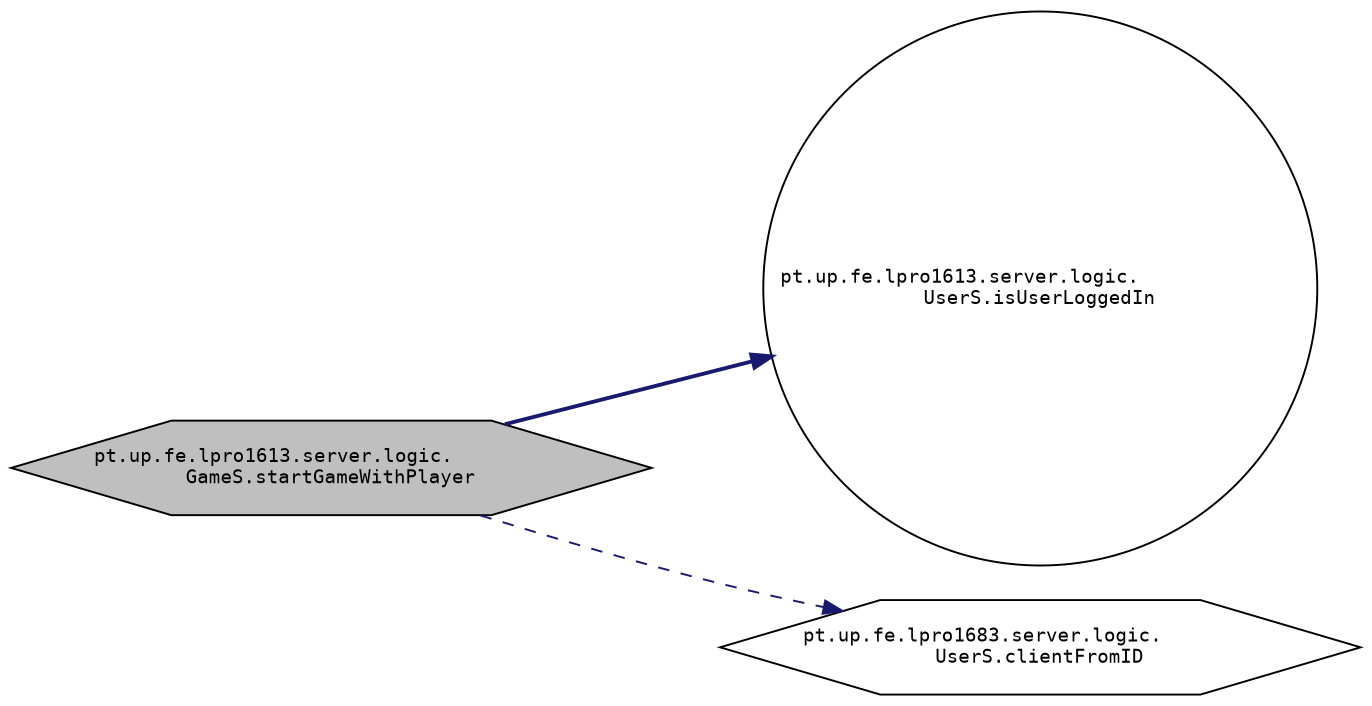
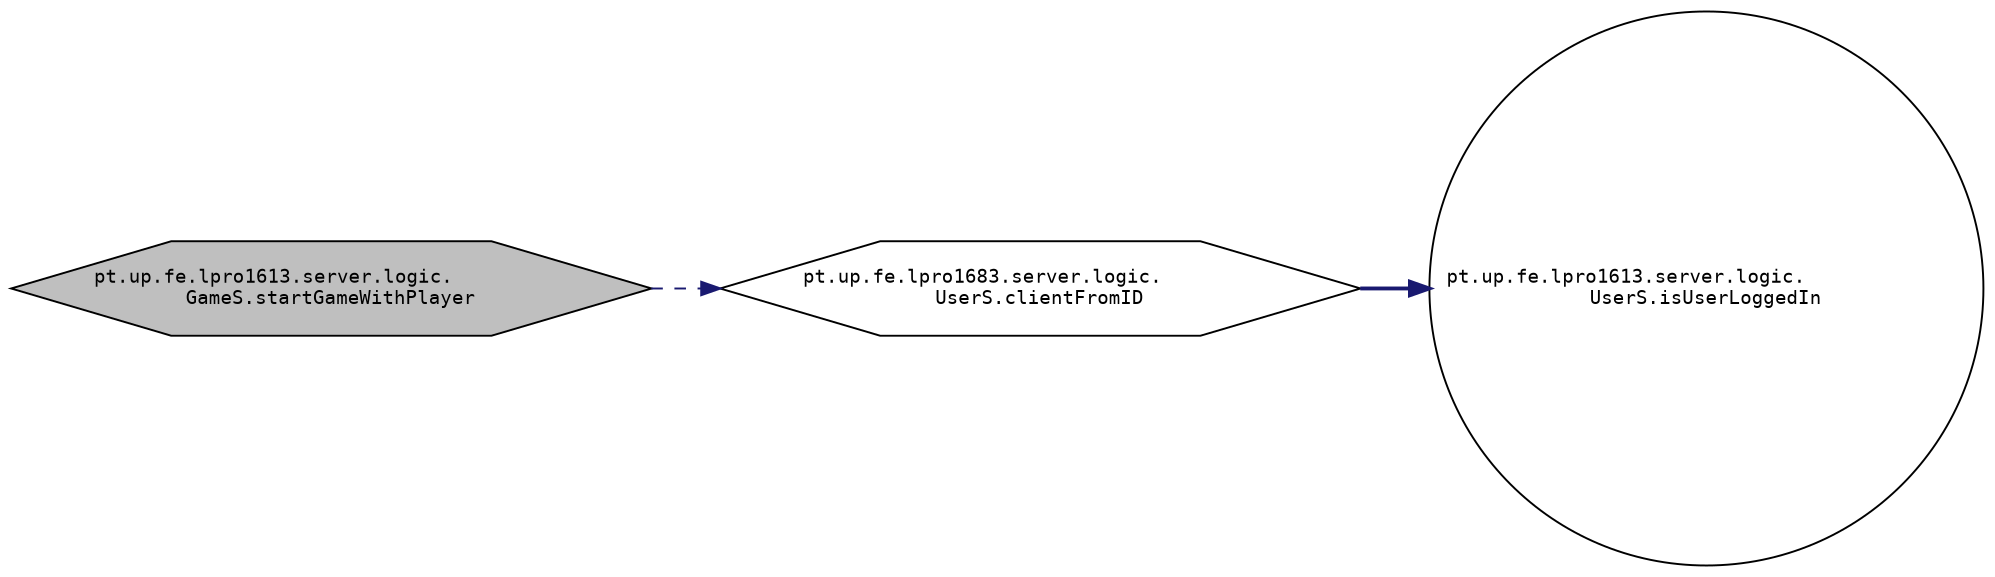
(629, 393) -> (1385, 289)
